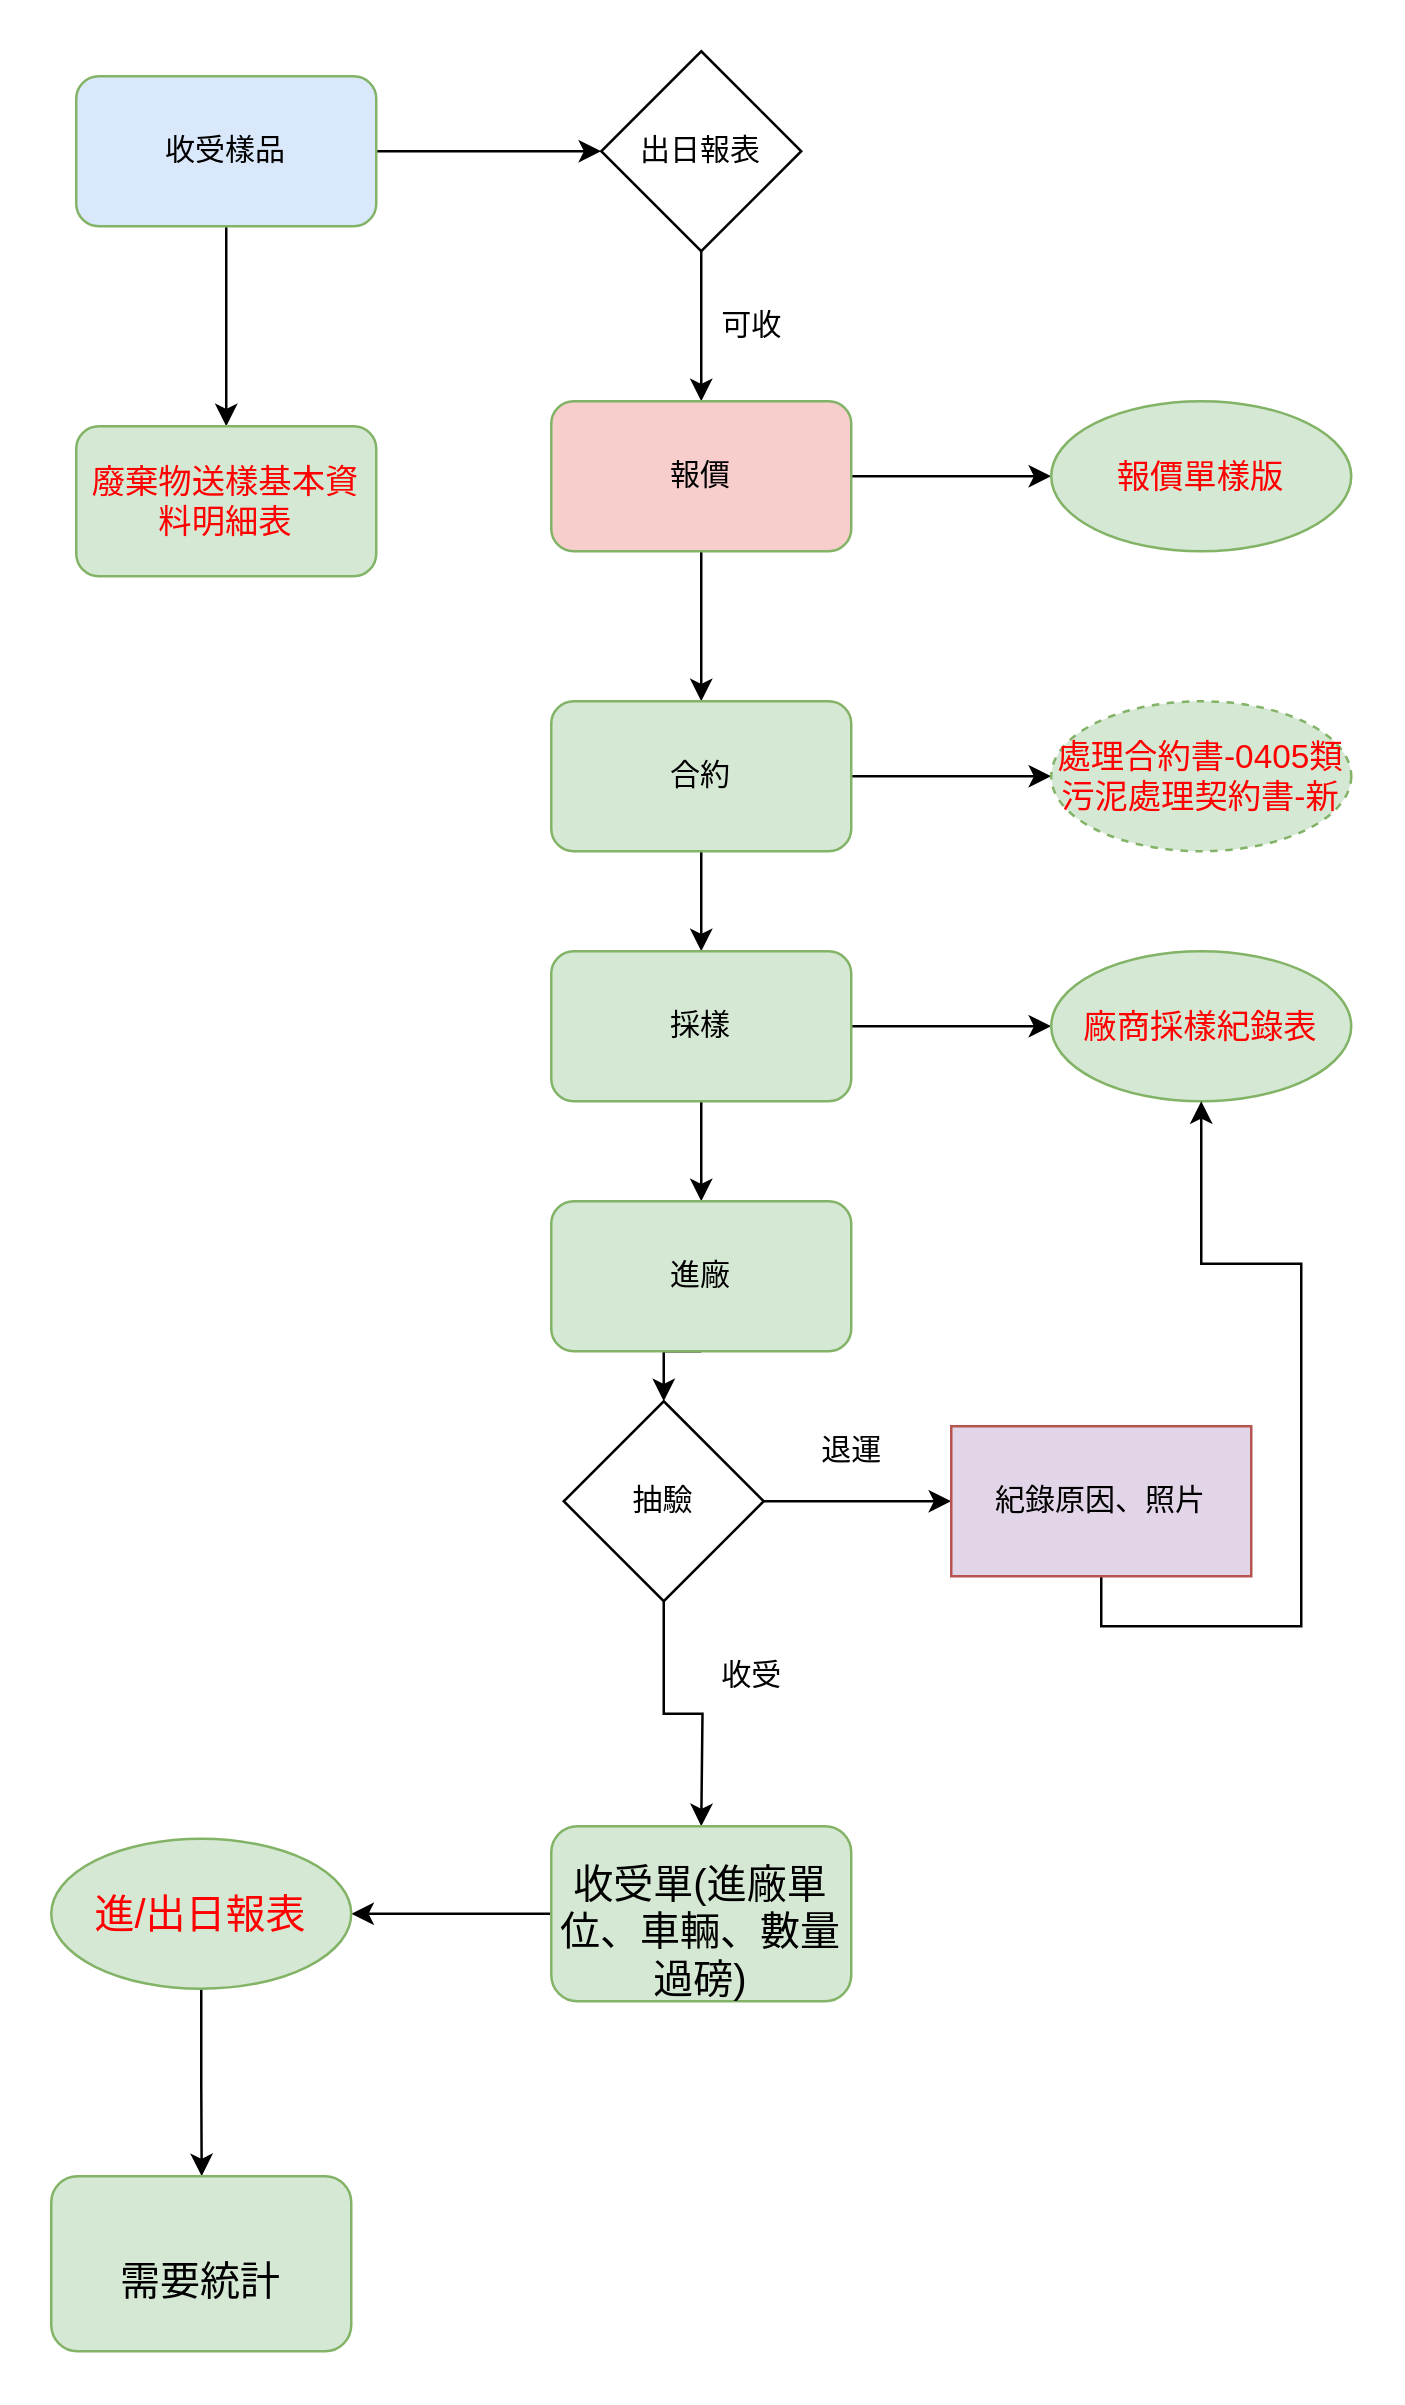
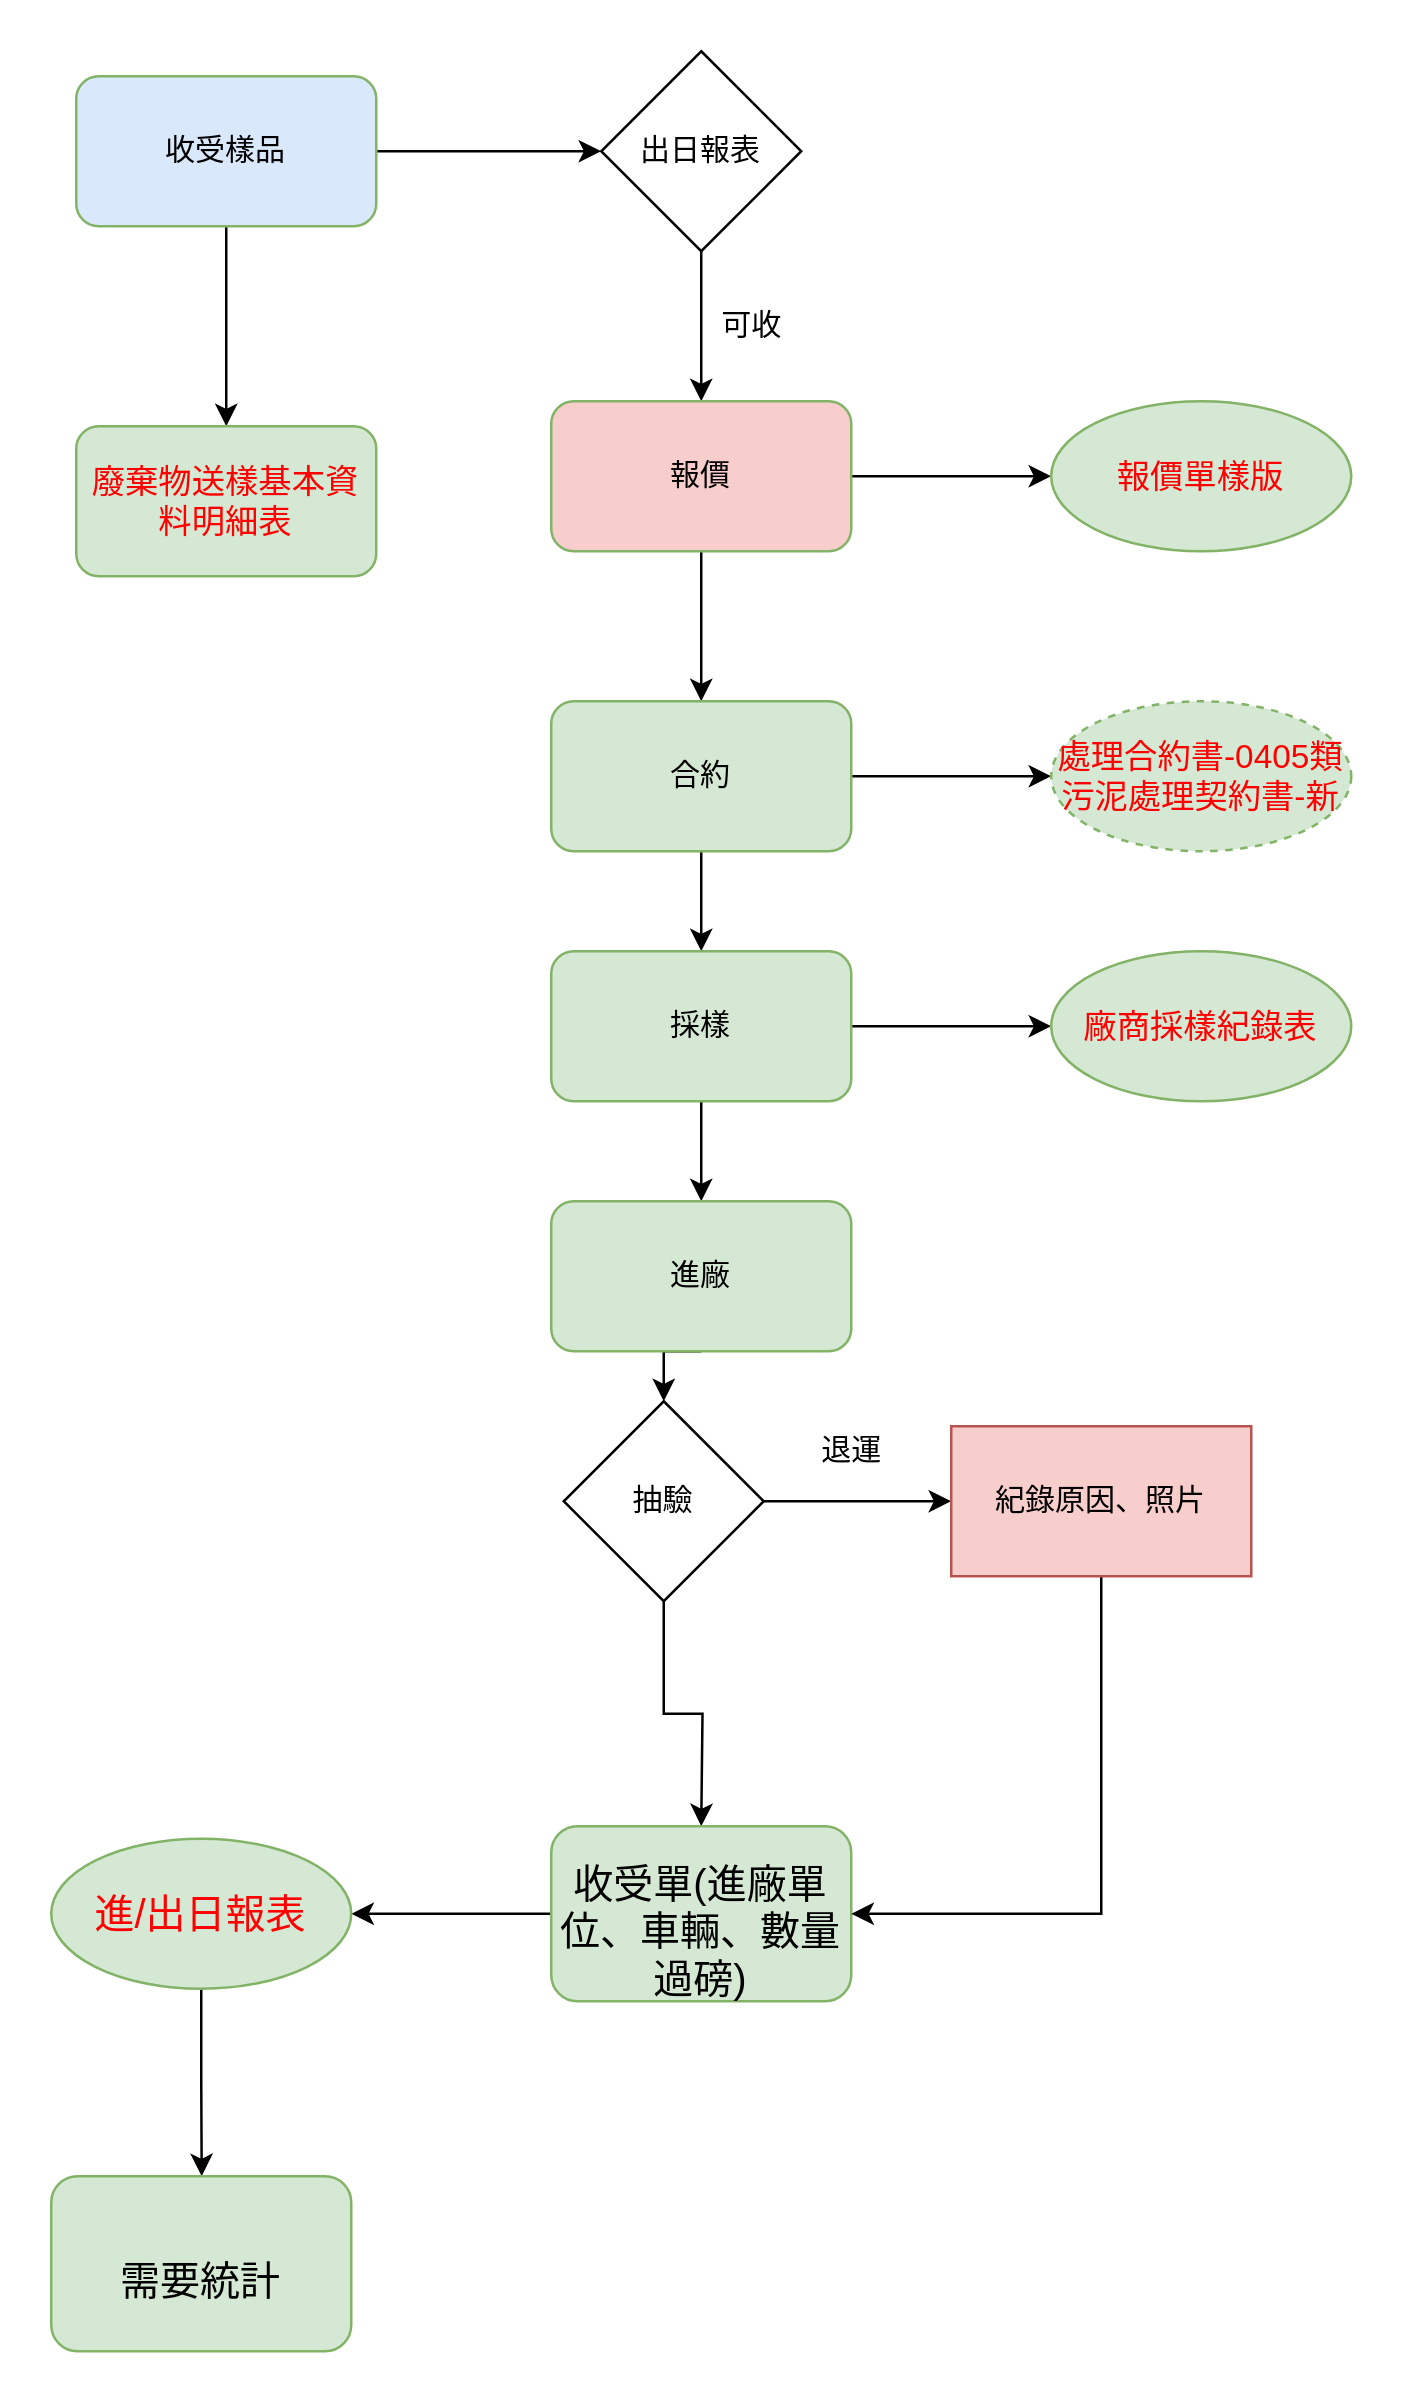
(1301, 1424) -> (1101, 1886)
(1101, 1501) -> (1101, 1501)
(751, 1676) -> none
